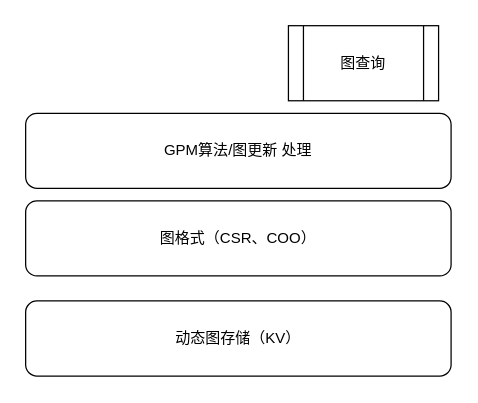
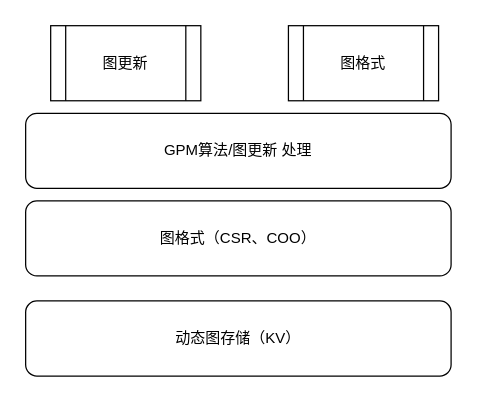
none -> (126, 63)
(363, 63) -> (363, 63)
